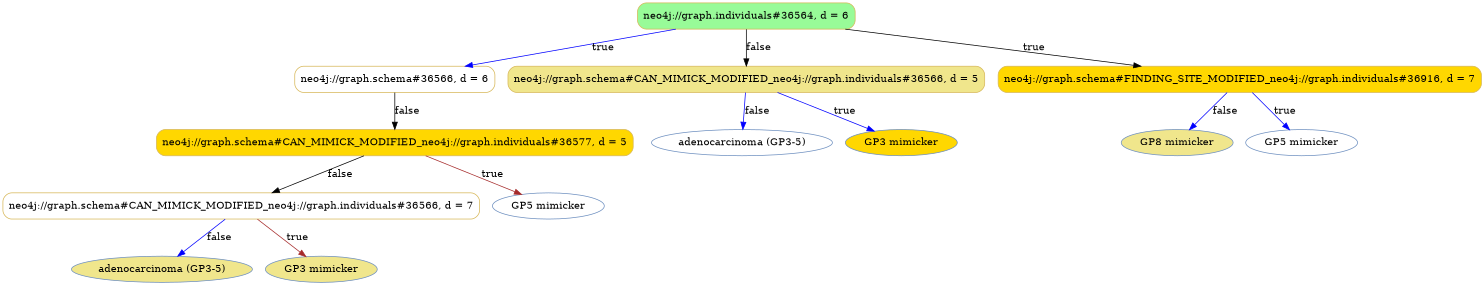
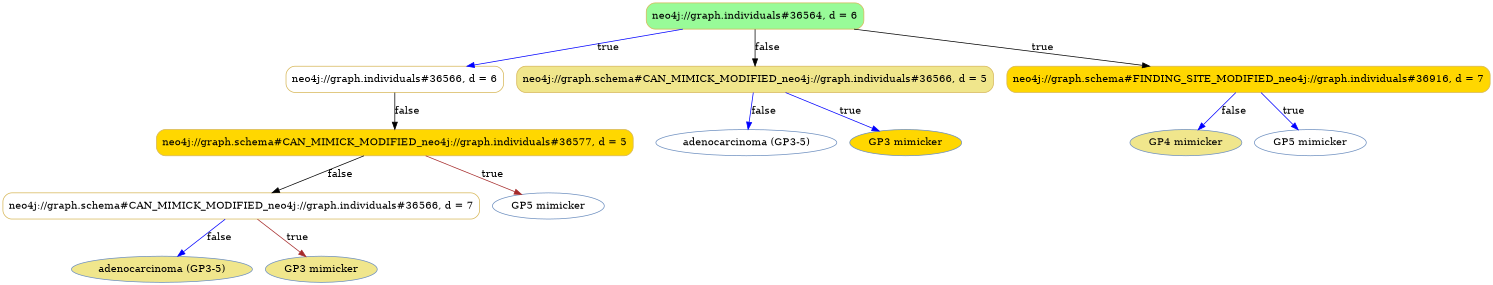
(395, 79) -> (395, 79)
(1177, 143) -> (1186, 143)
